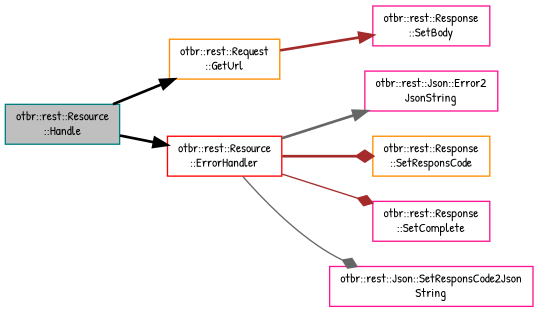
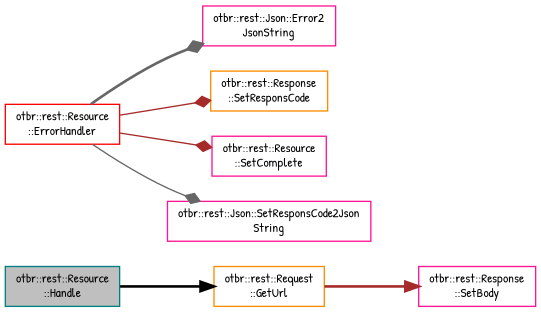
(318, 127) -> (138, 74)
(137, 139) -> none
(319, 156) -> (158, 109)
(431, 221) -> (269, 156)
